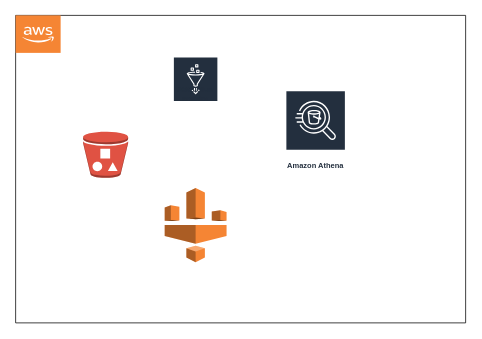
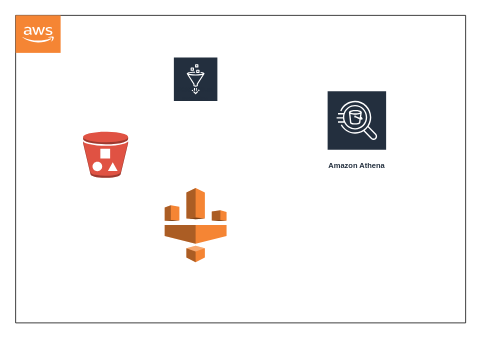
(315, 132) -> (357, 132)
